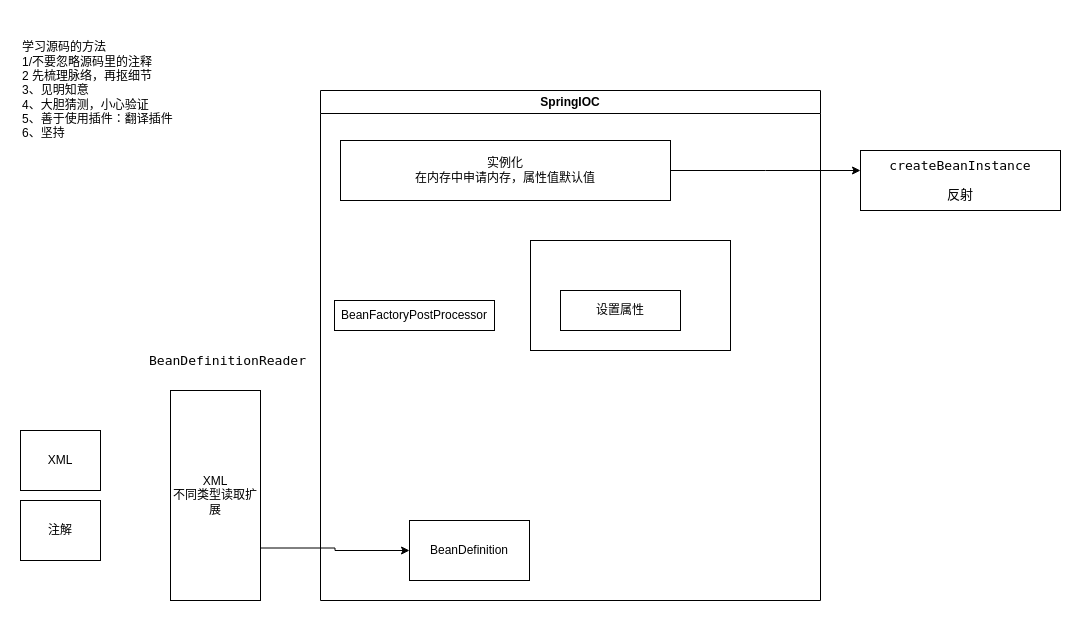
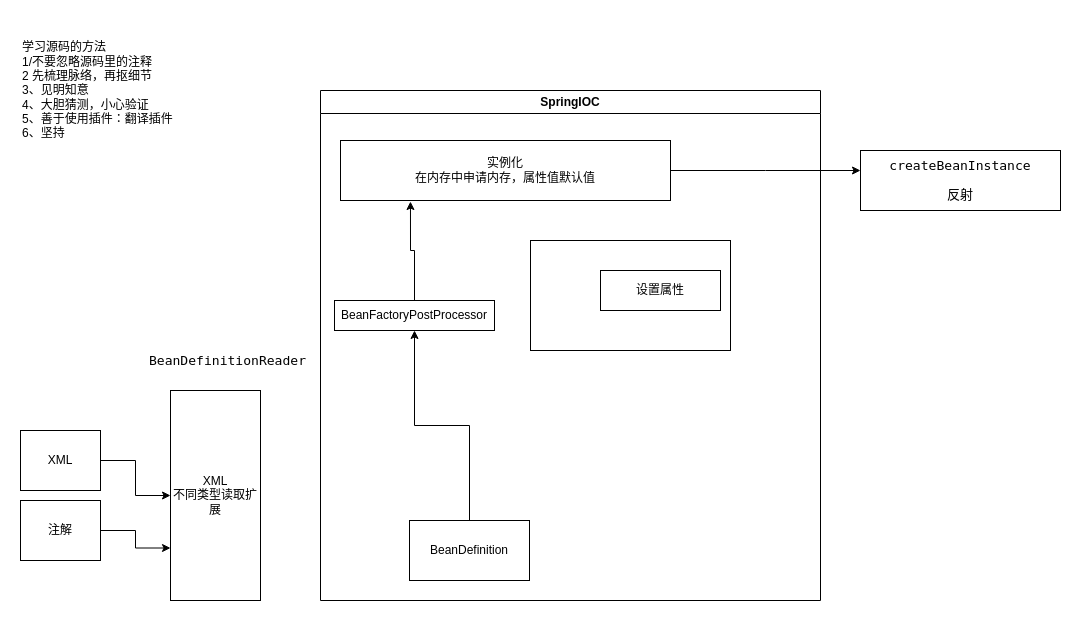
none -> (415, 253)
(621, 311) -> (661, 291)
none -> (446, 426)
none -> (136, 475)
none -> (136, 536)
(333, 548) -> none
